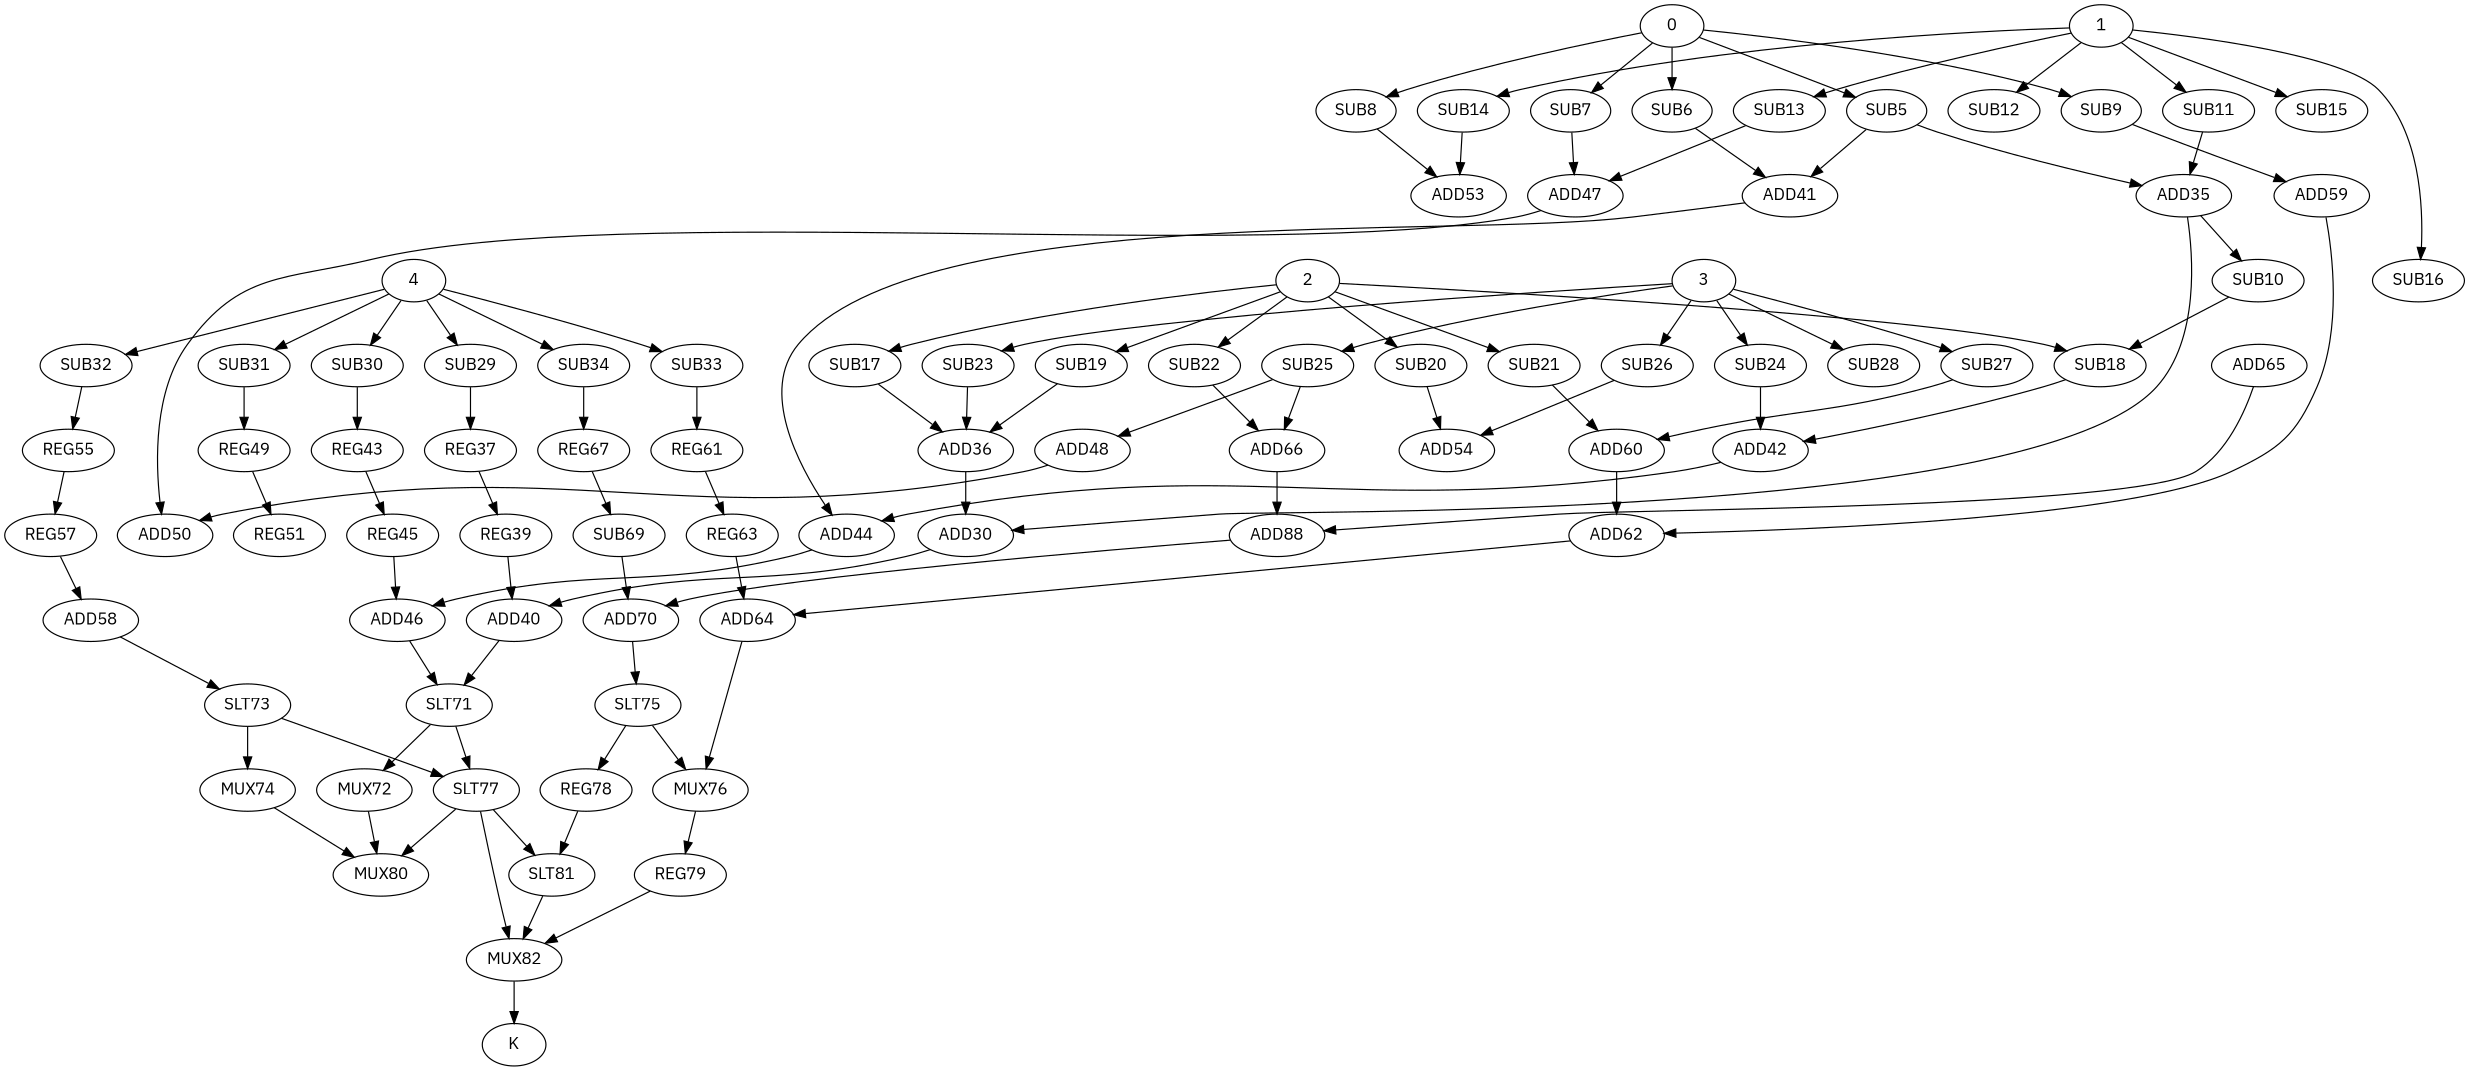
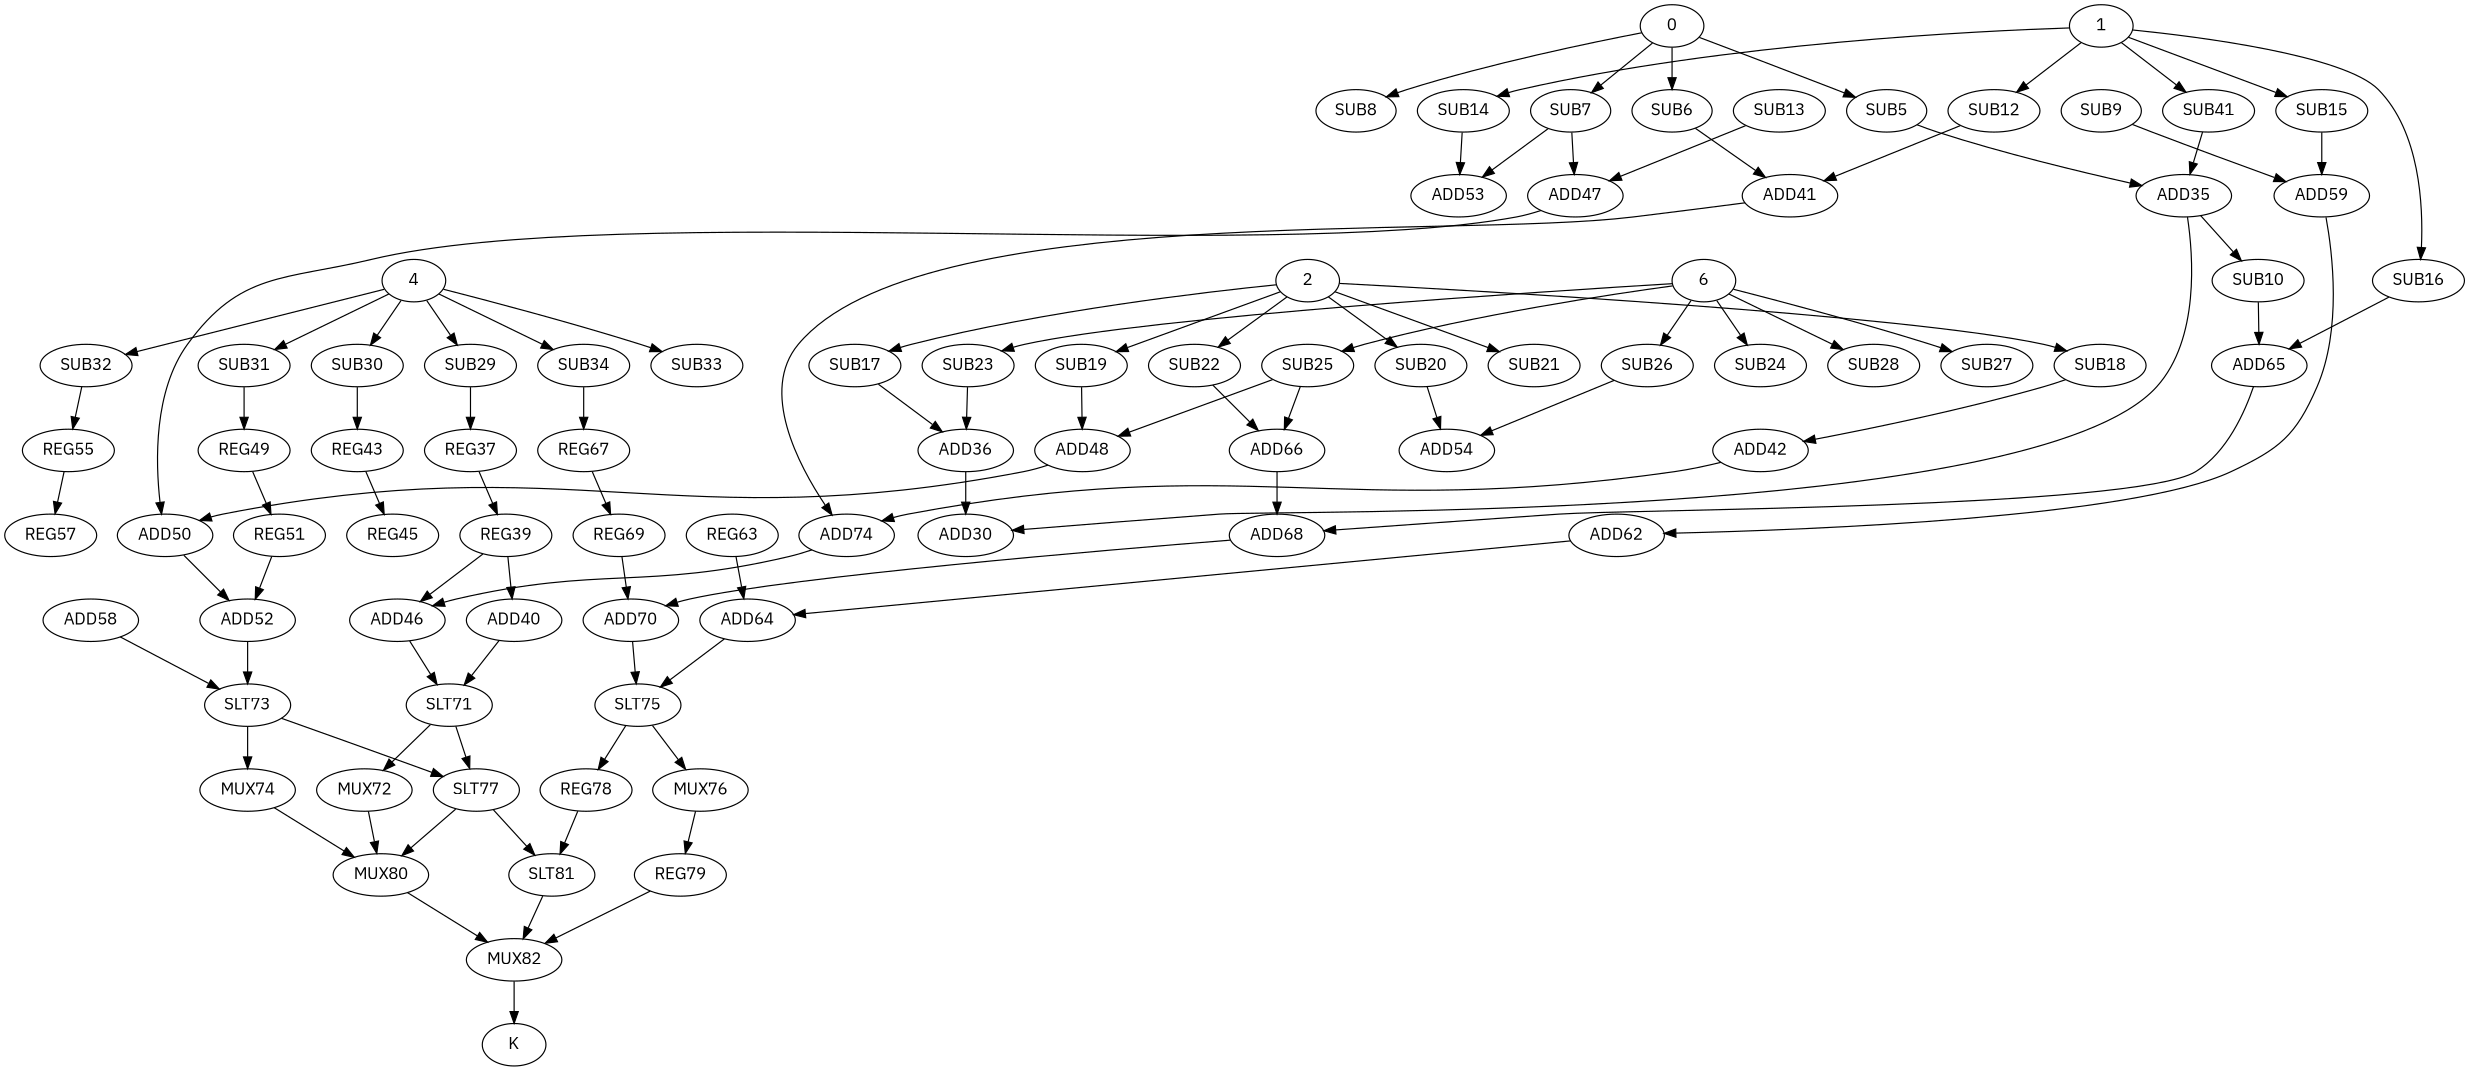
(1883, 54) -> none
(1954, 59) -> none
(2209, 111) -> (2209, 111)
none -> (2322, 148)
(1402, 149) -> (1520, 149)
(1843, 149) -> (1898, 151)
(1704, 281) -> (1704, 281)
none -> (2344, 320)
(2178, 324) -> (2259, 317)
(1760, 402) -> none
(1029, 404) -> (1082, 402)
(697, 450) -> none
(1617, 450) -> none
(619, 535) -> (619, 535)
(847, 535) -> (847, 535)
(1277, 535) -> (1277, 535)
(395, 572) -> (456, 574)
(68, 573) -> none
(755, 577) -> none
none -> (248, 620)
(726, 699) -> (697, 659)
(493, 869) -> (442, 914)
